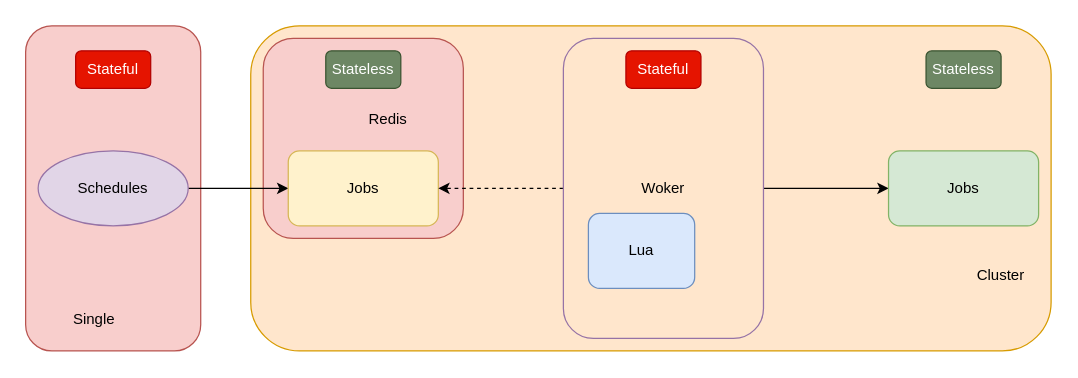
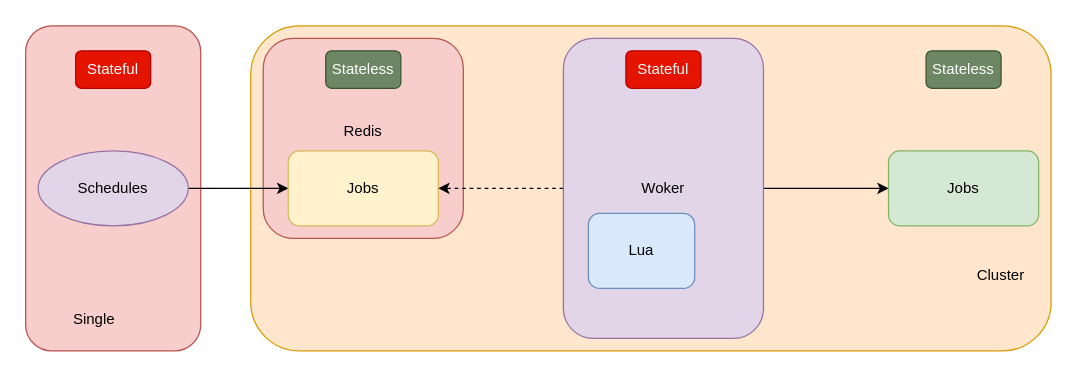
(388, 119) -> (363, 132)
(663, 188) -> (663, 188)
